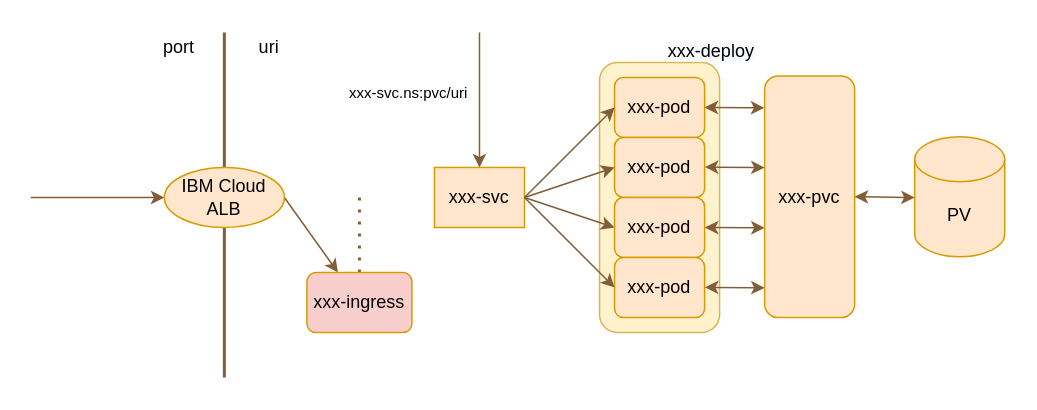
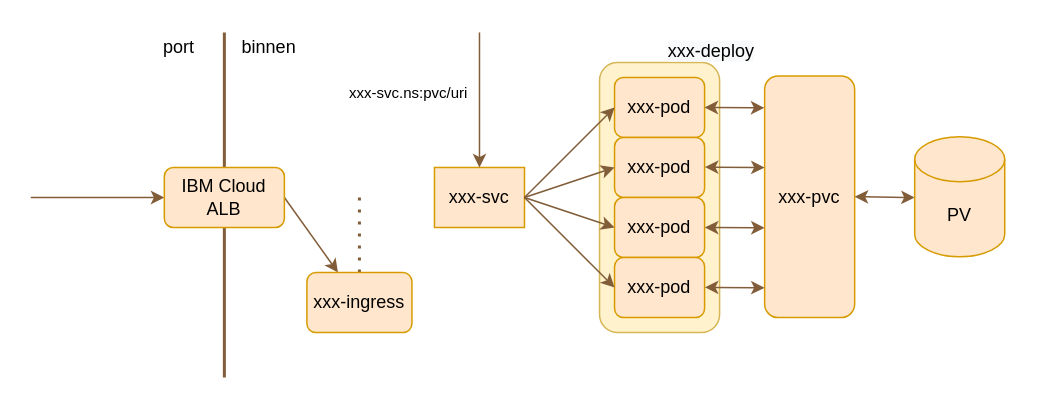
(269, 47) -> (269, 47)
(224, 197) -> (224, 197)
(359, 302) -> (359, 302)
